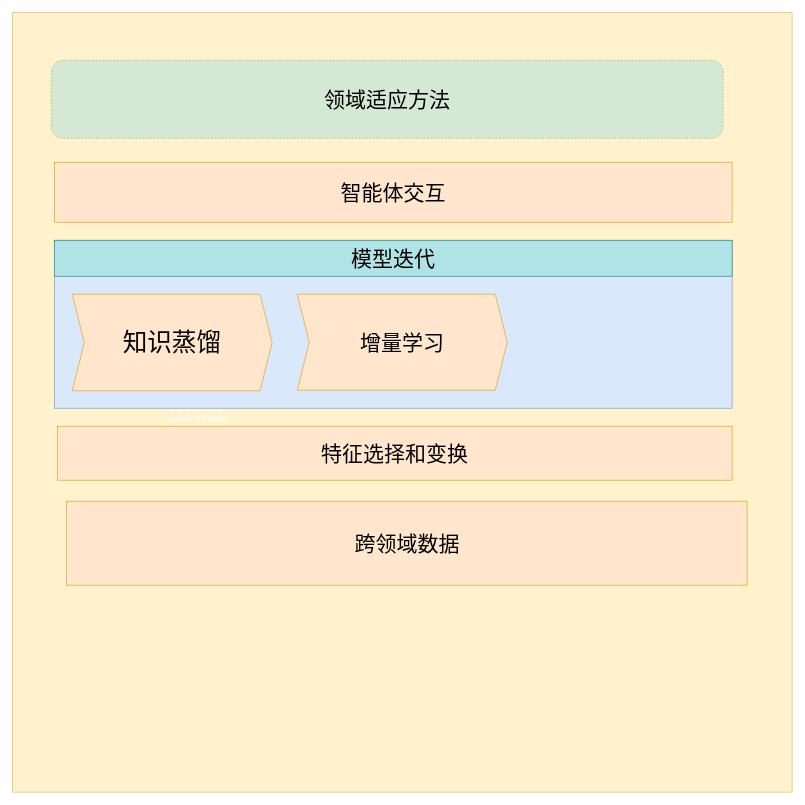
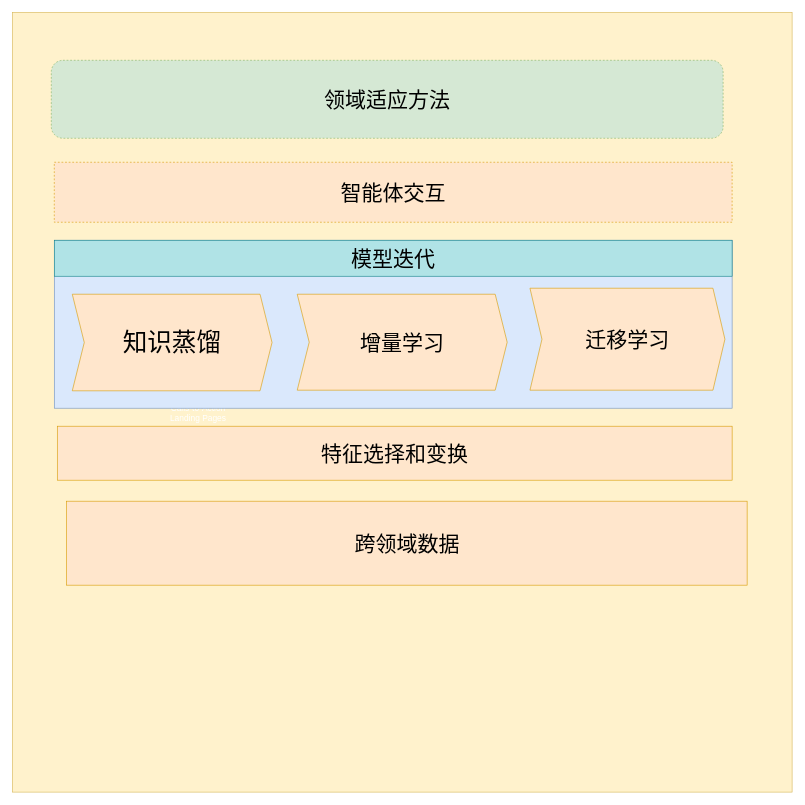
(393, 192) -> (393, 192)
none -> (628, 339)
